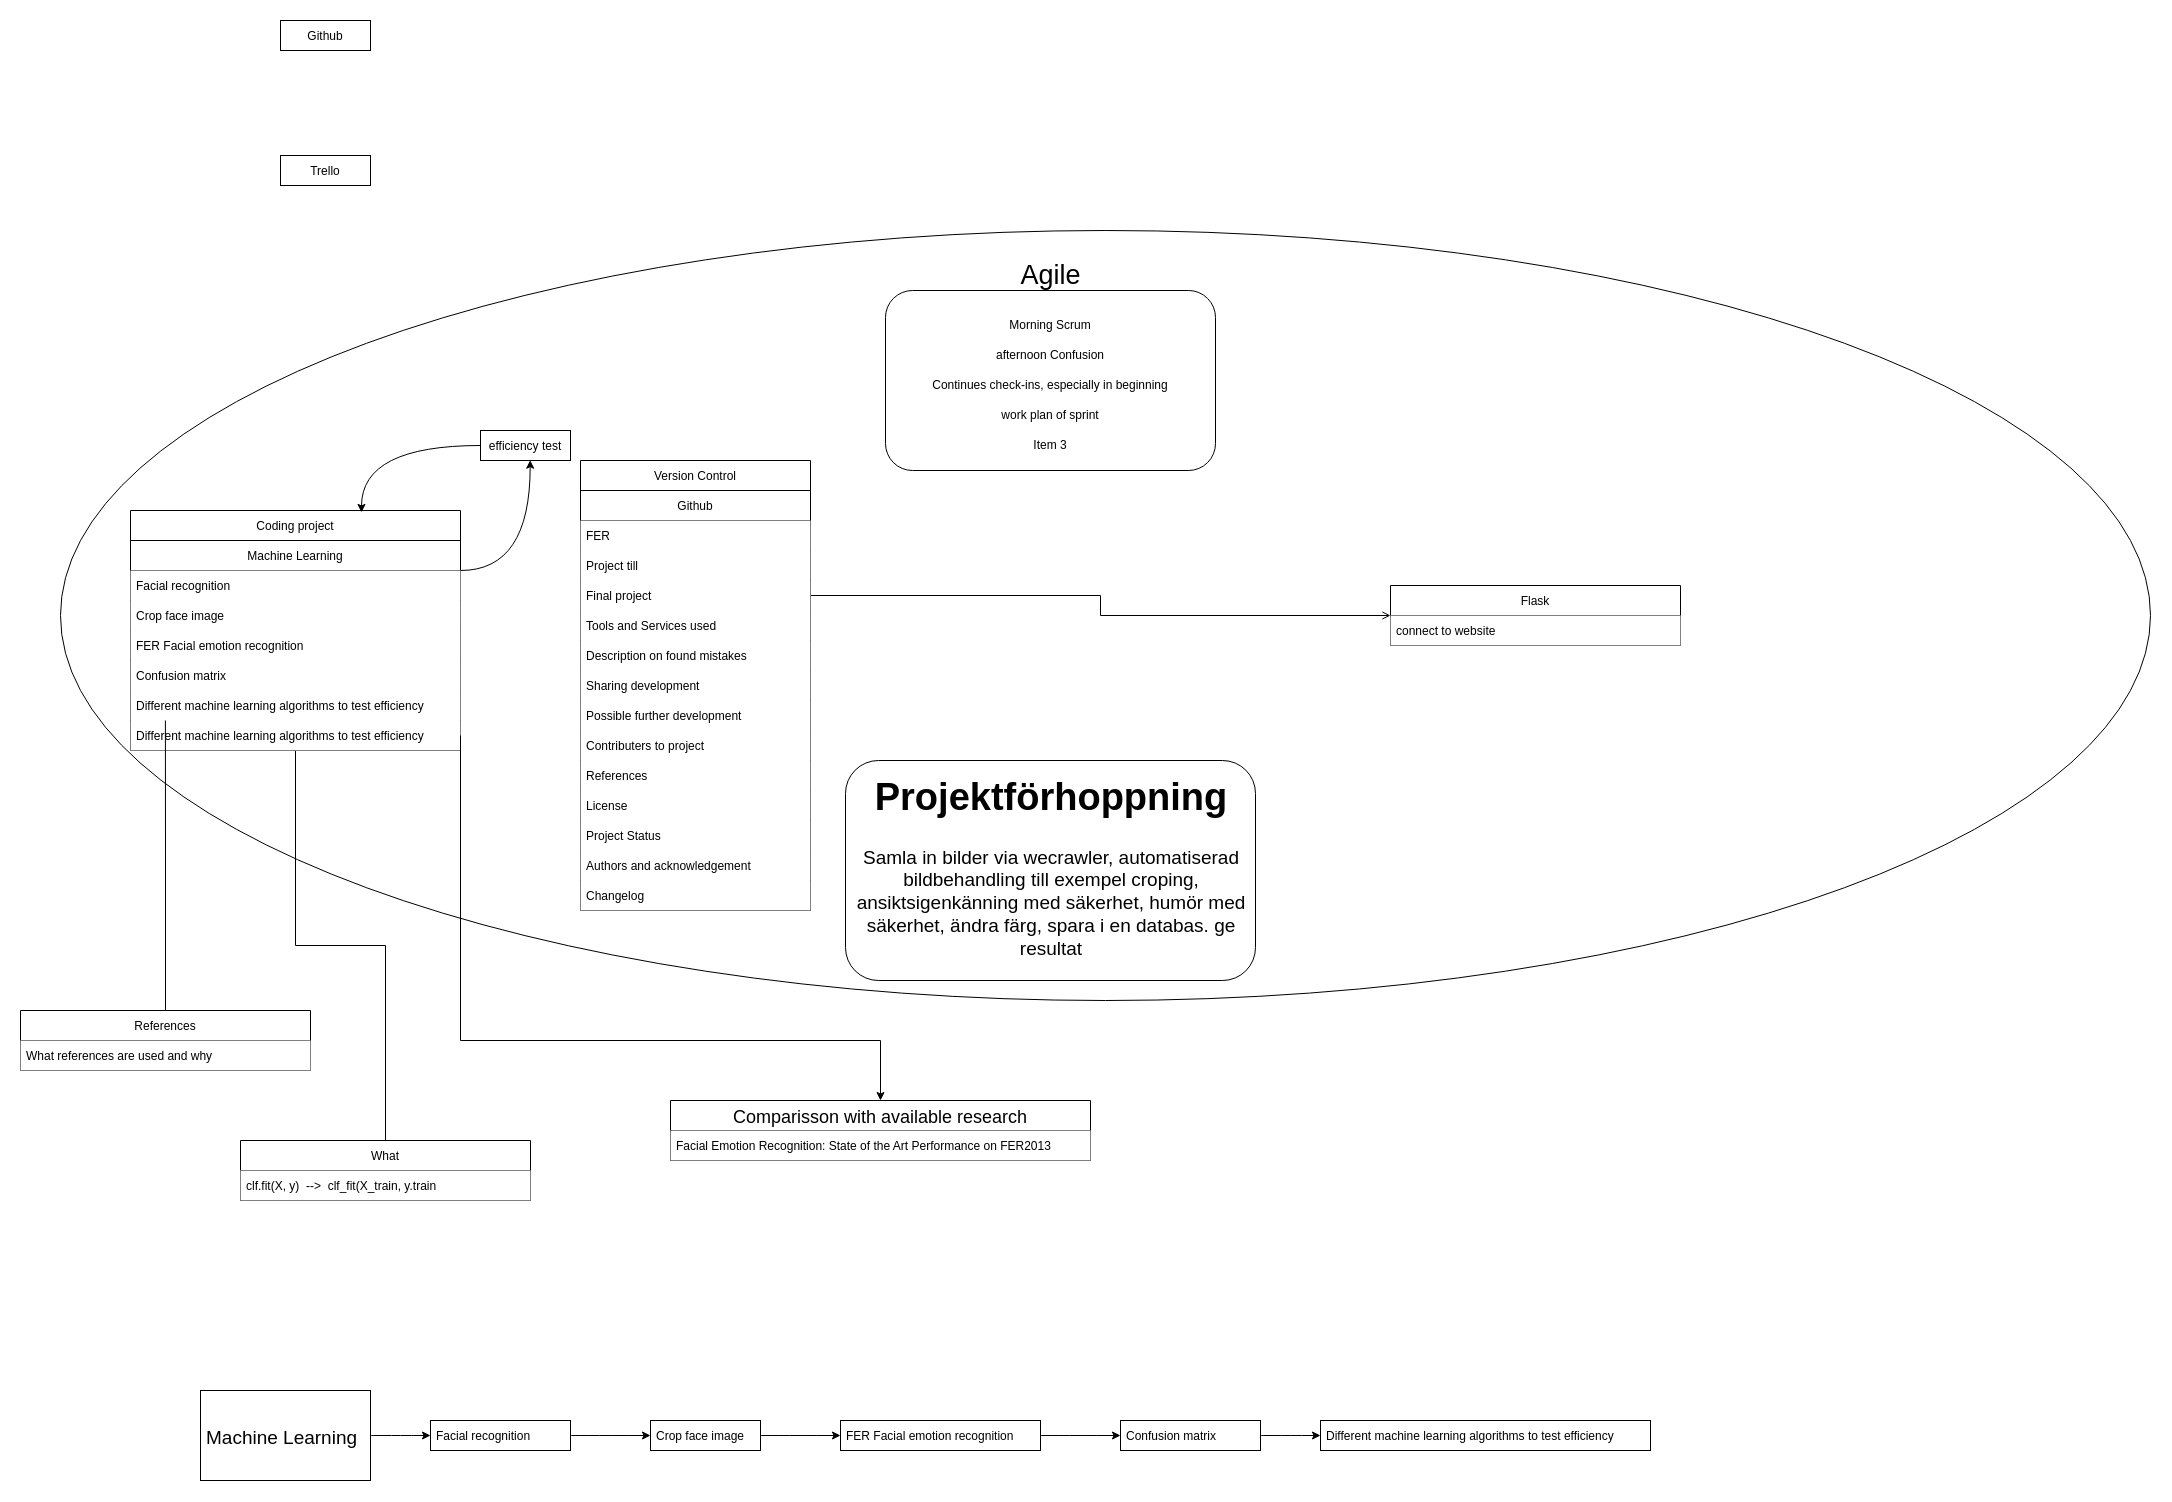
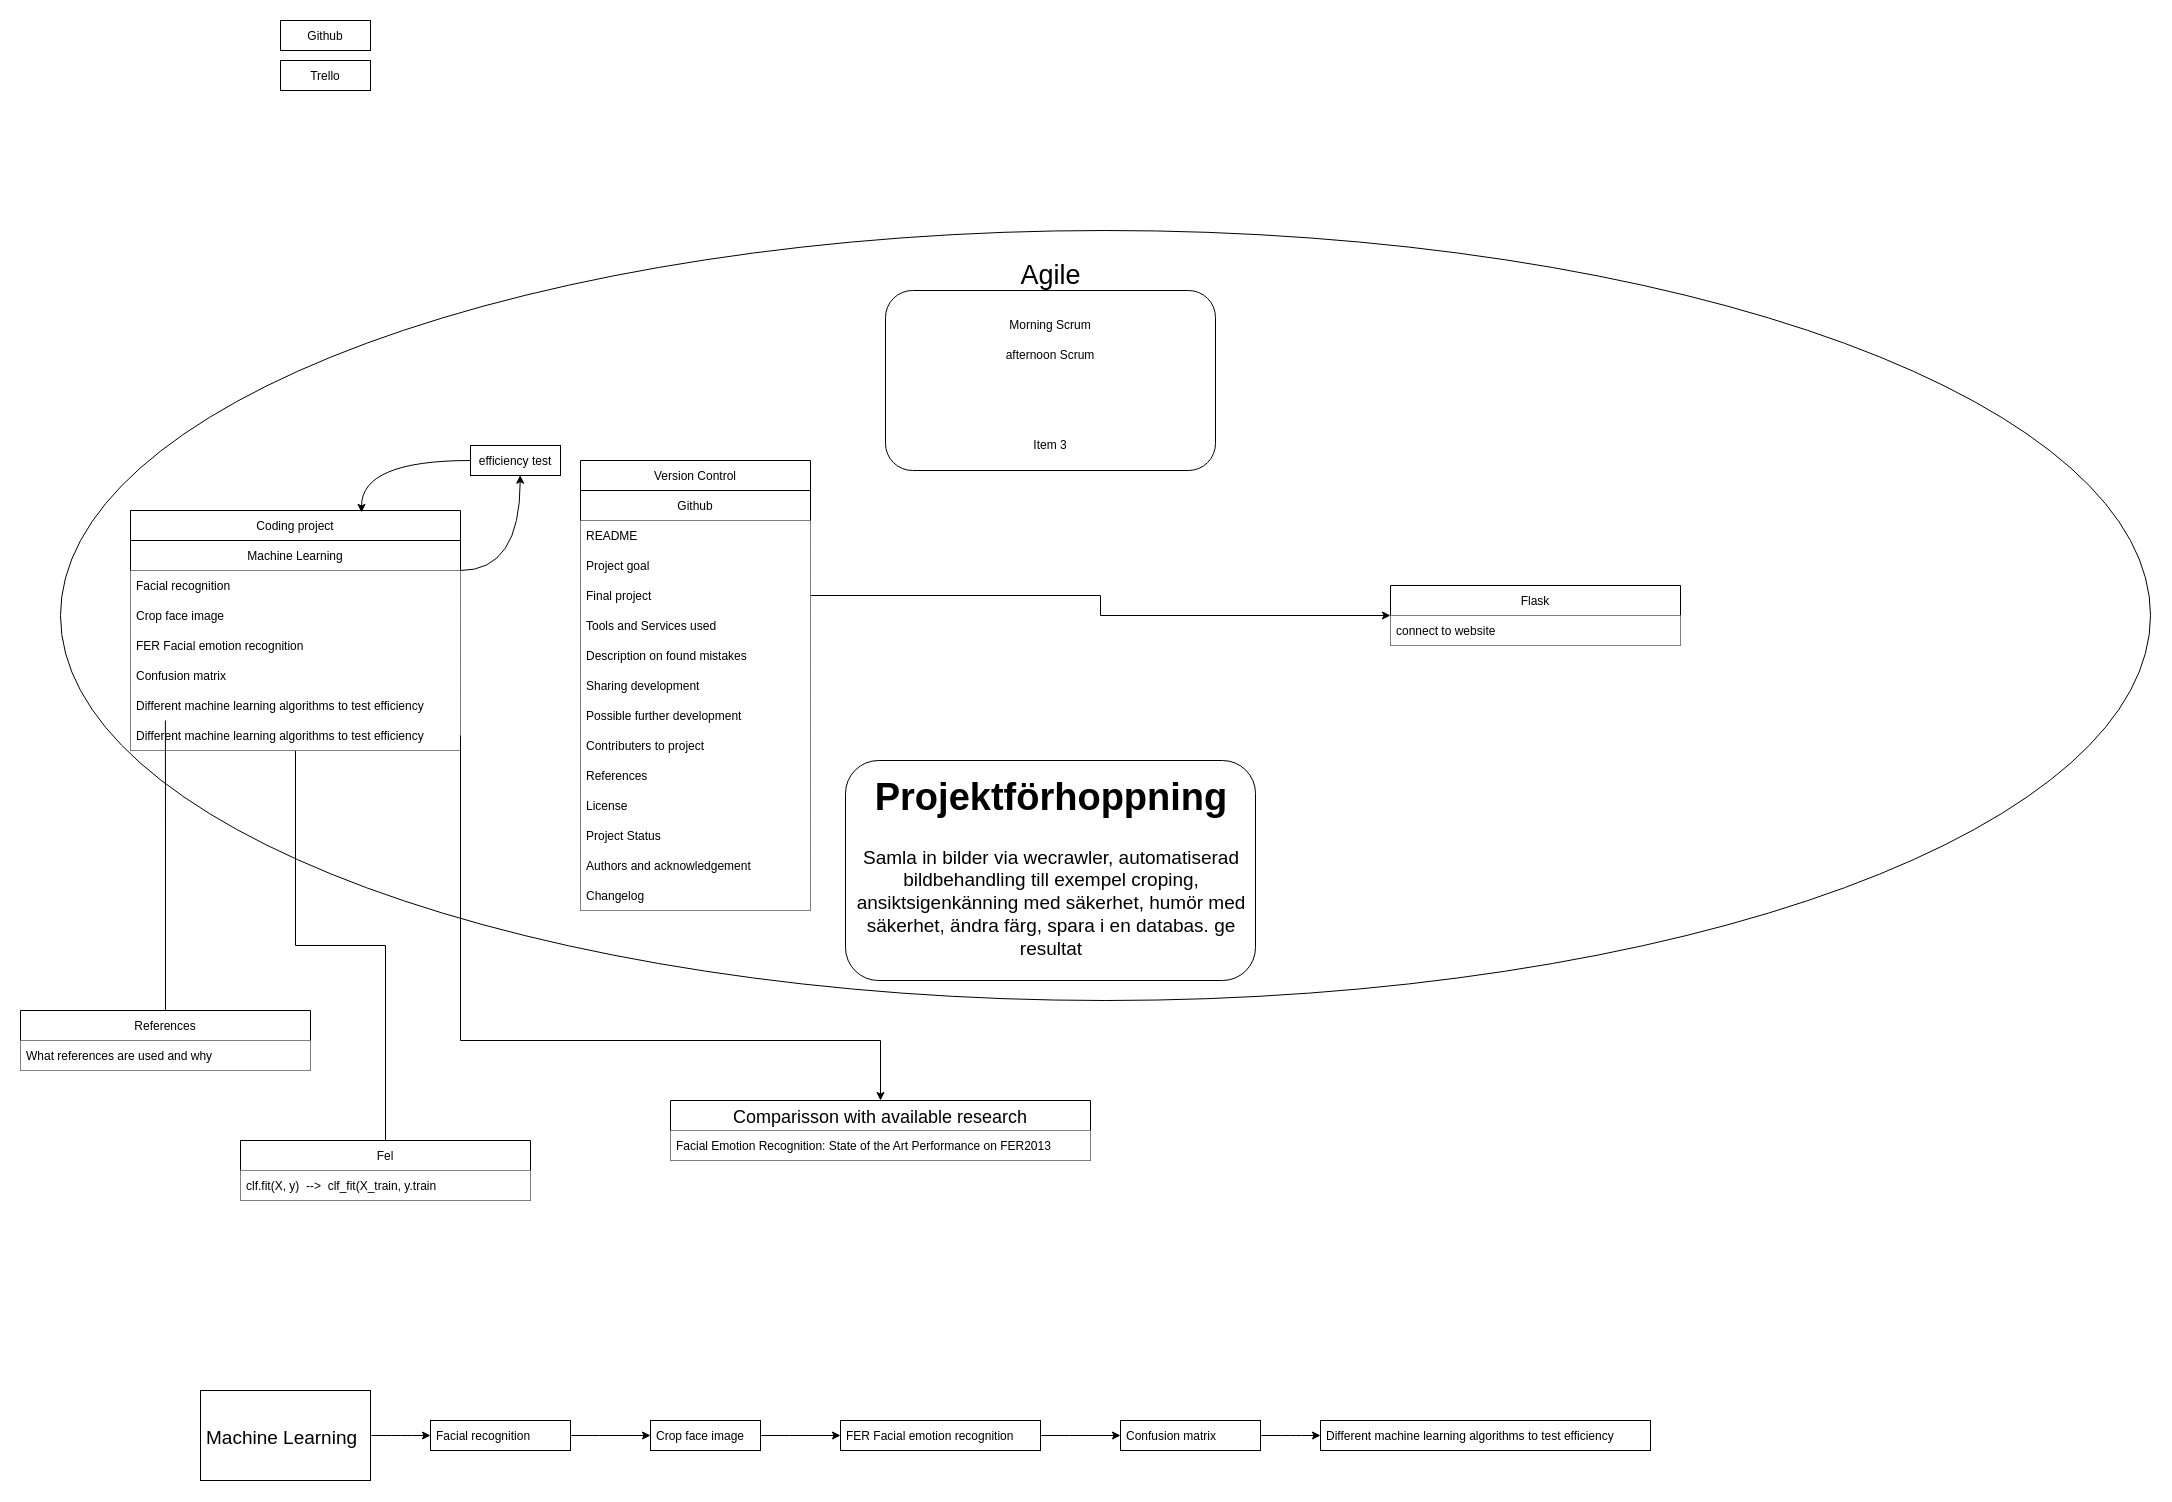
(326, 171) -> (326, 76)
(1051, 356) -> (1051, 356)
(1051, 386) -> none
(1051, 416) -> none
(526, 446) -> (516, 461)
(596, 536) -> (606, 536)
(620, 566) -> (623, 566)
(1383, 616) -> (1382, 616)
(385, 1156) -> (385, 1156)
